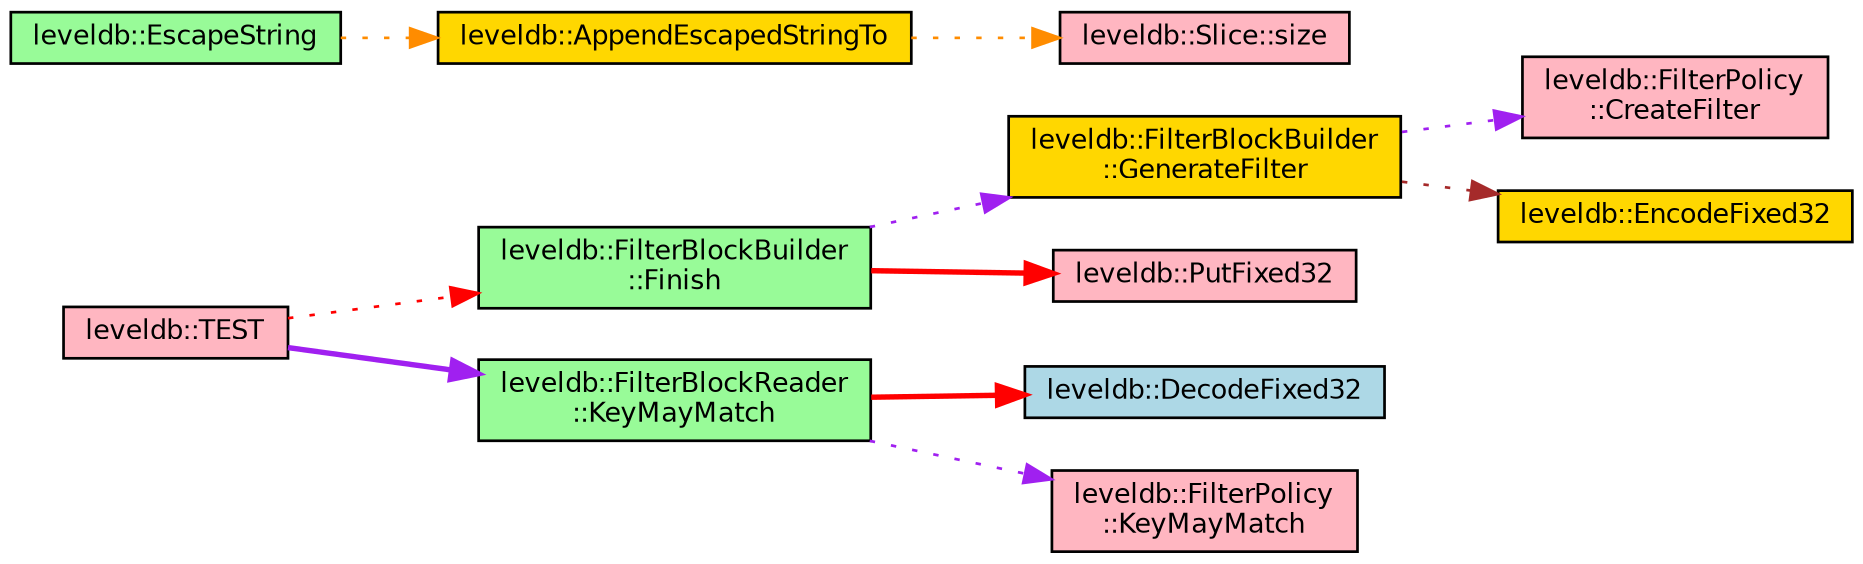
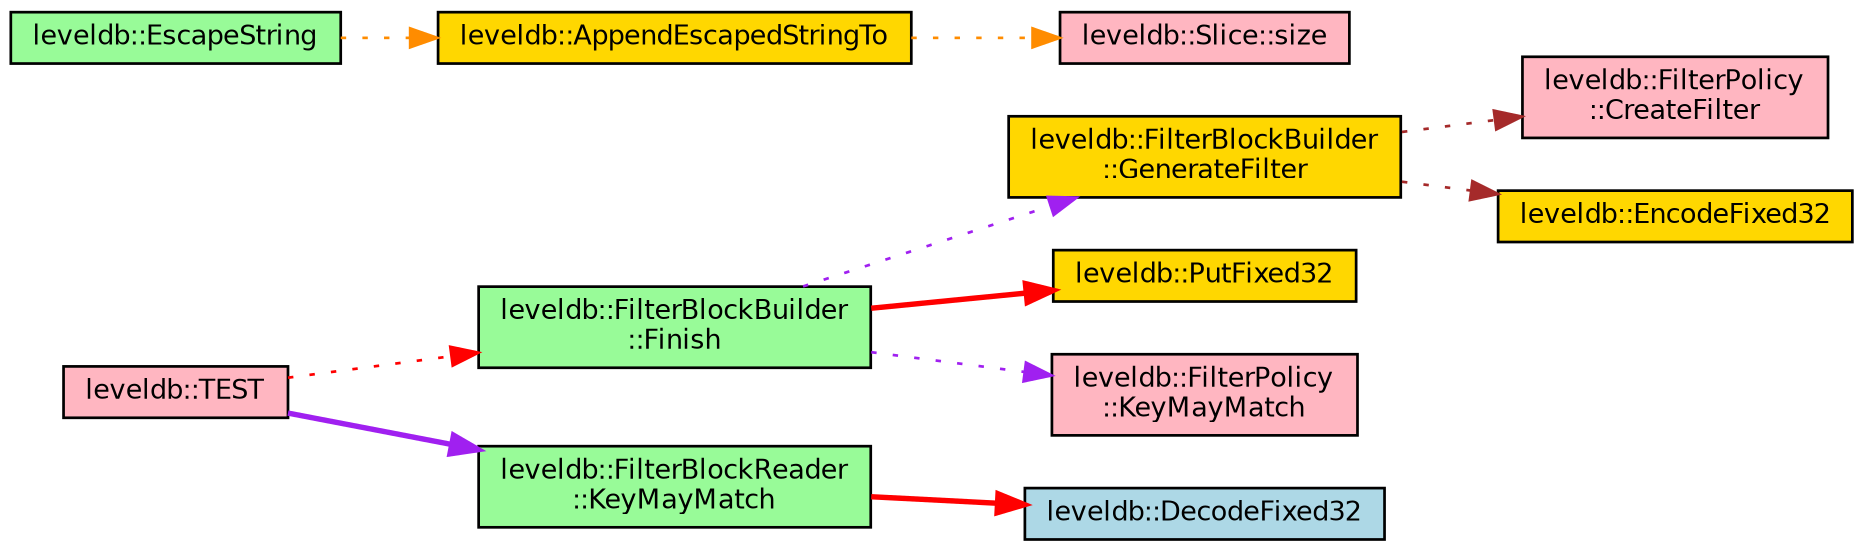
(1448, 126) -> (1448, 126)
(1205, 276) -> (1205, 276)
(947, 457) -> (948, 362)
